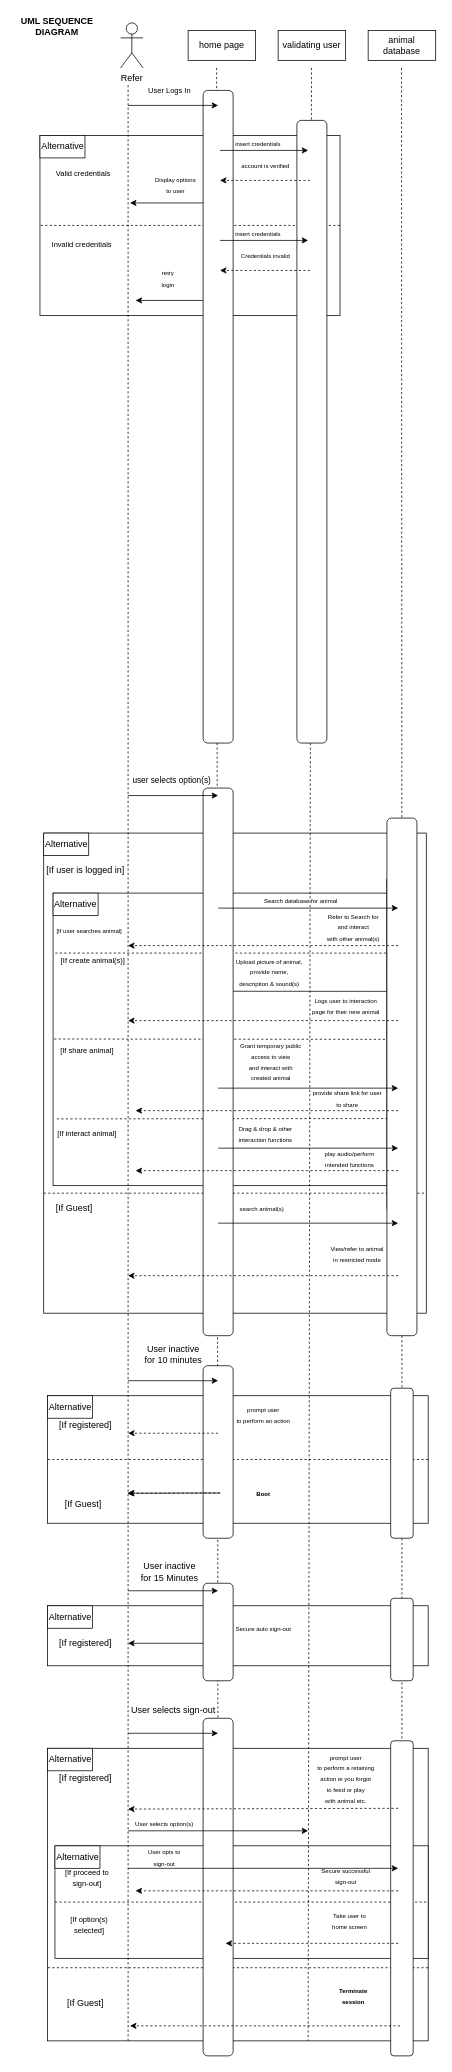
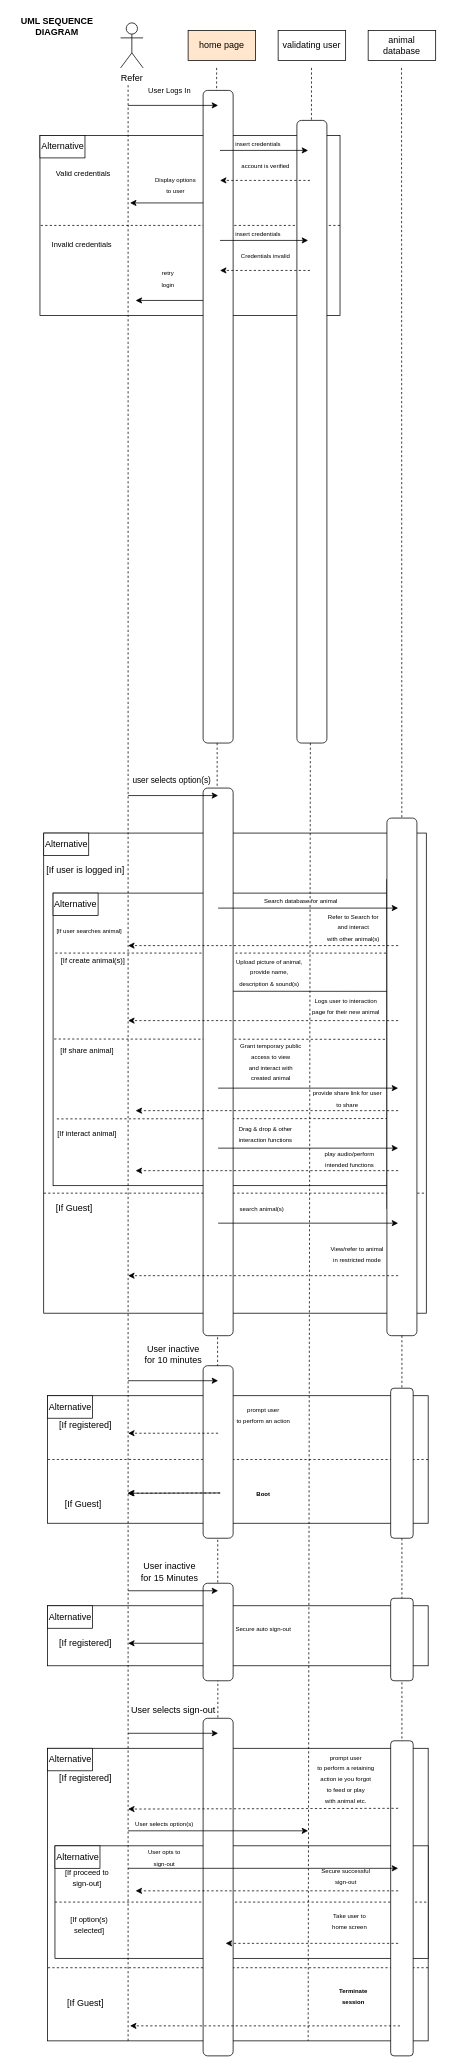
(222, 45) -> (222, 45)
